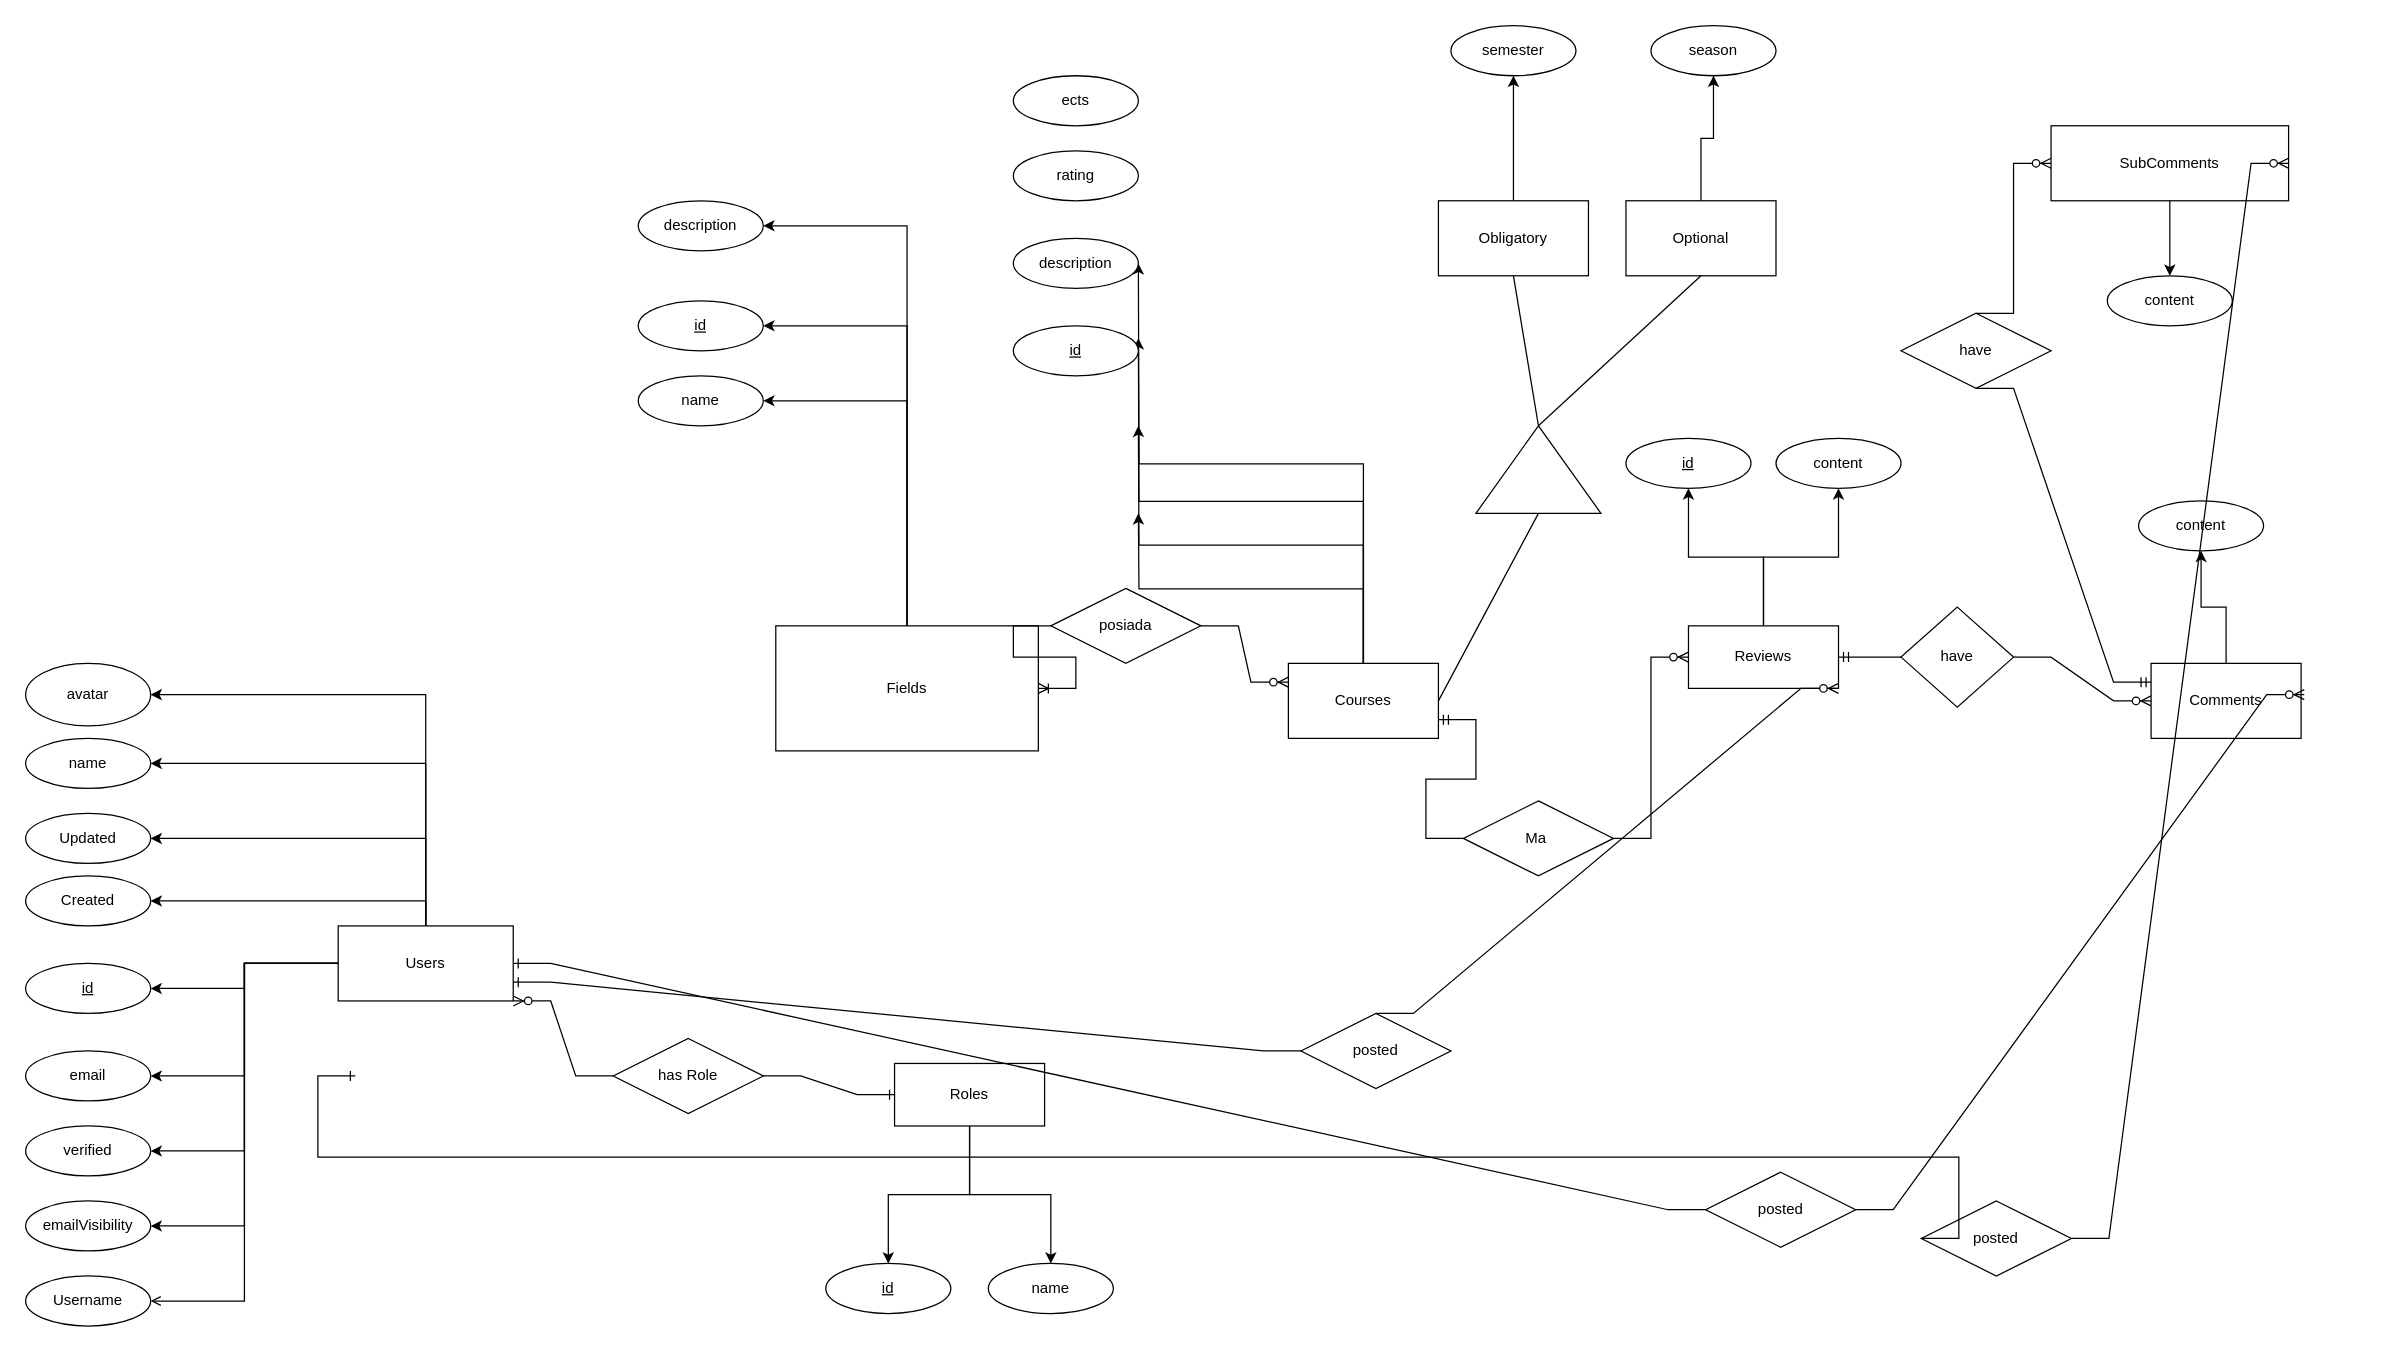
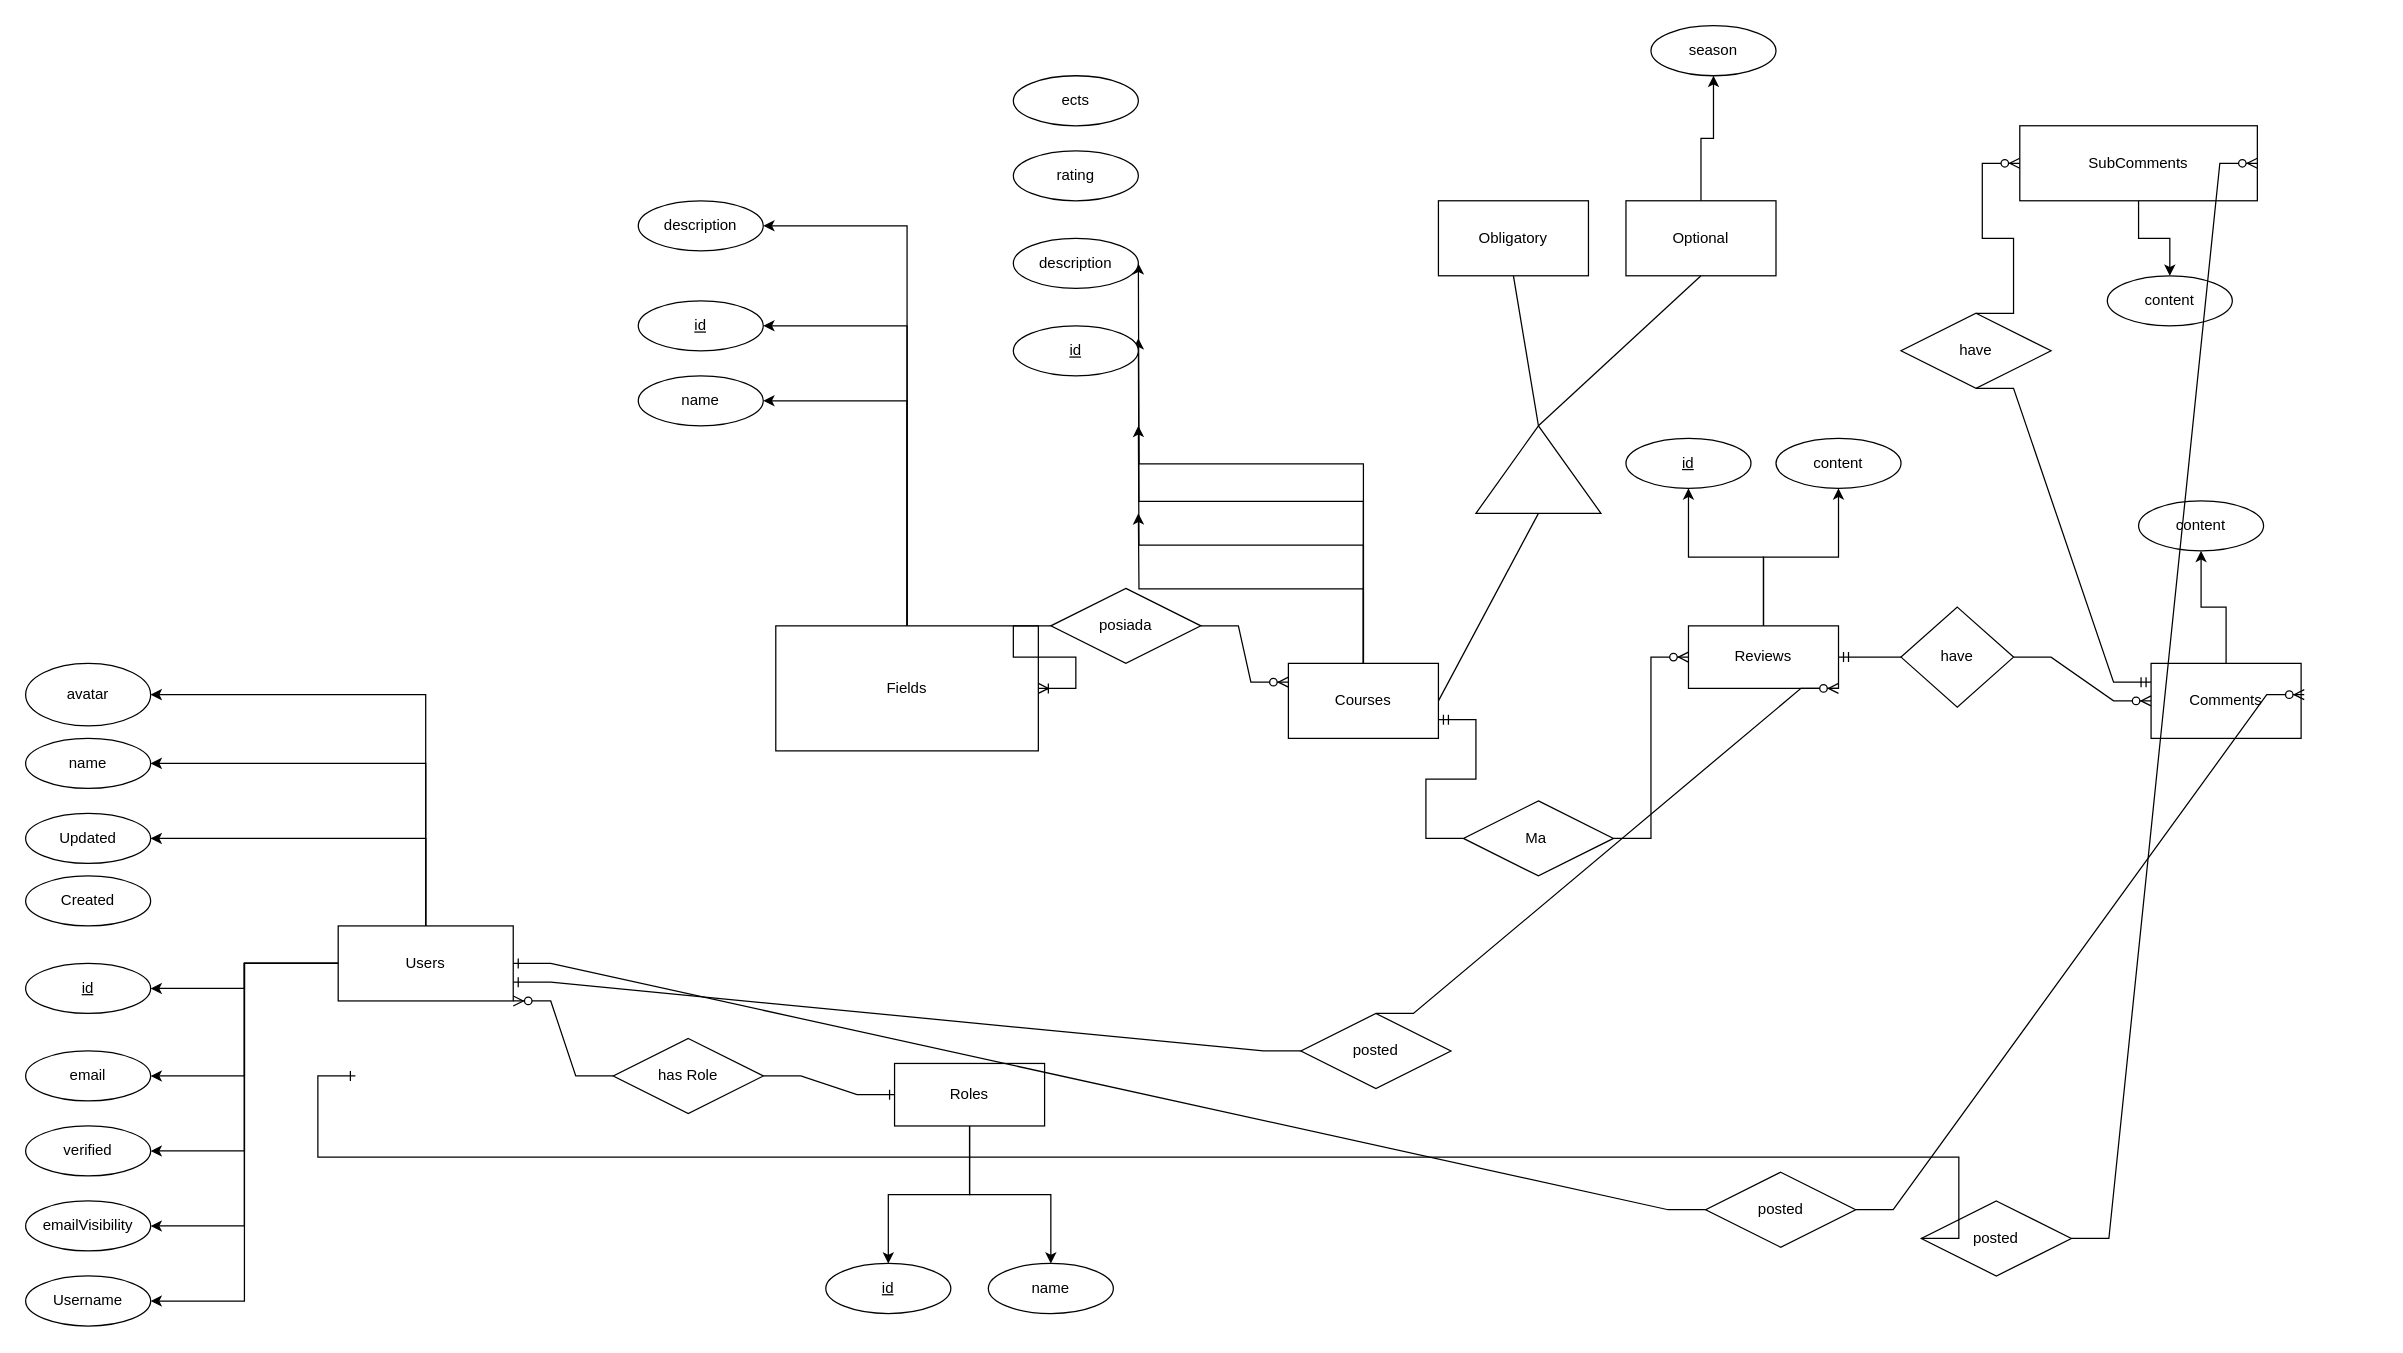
(1513, 51) -> none
(1513, 143) -> none
(2169, 163) -> (2138, 163)
(291, 901) -> none
(158, 1301) -> (161, 1301)
